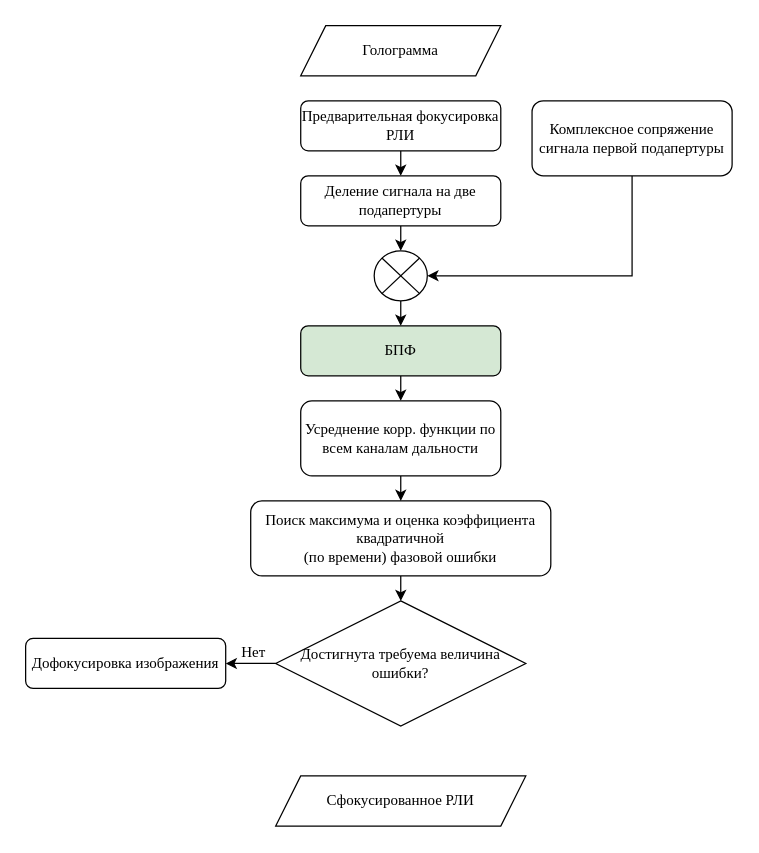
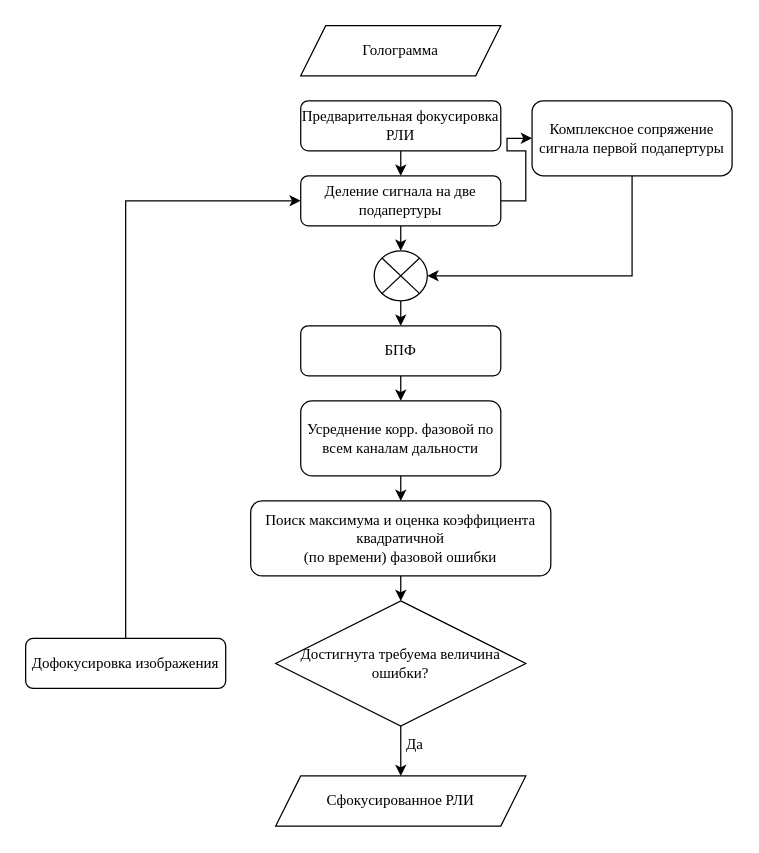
none -> (526, 165)
none -> (126, 336)
(401, 351) -> (401, 351)
(401, 438) -> (401, 438)
(255, 663) -> none
none -> (401, 747)
